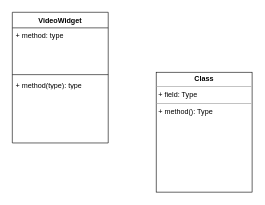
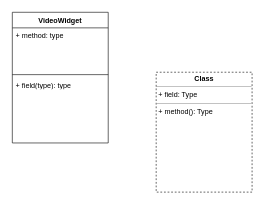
(53, 86) -> (50, 86)
(204, 132) -> (204, 132)
